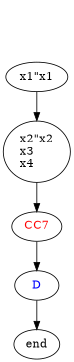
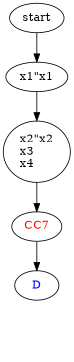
none -> (37, 18)
(37, 344) -> none
